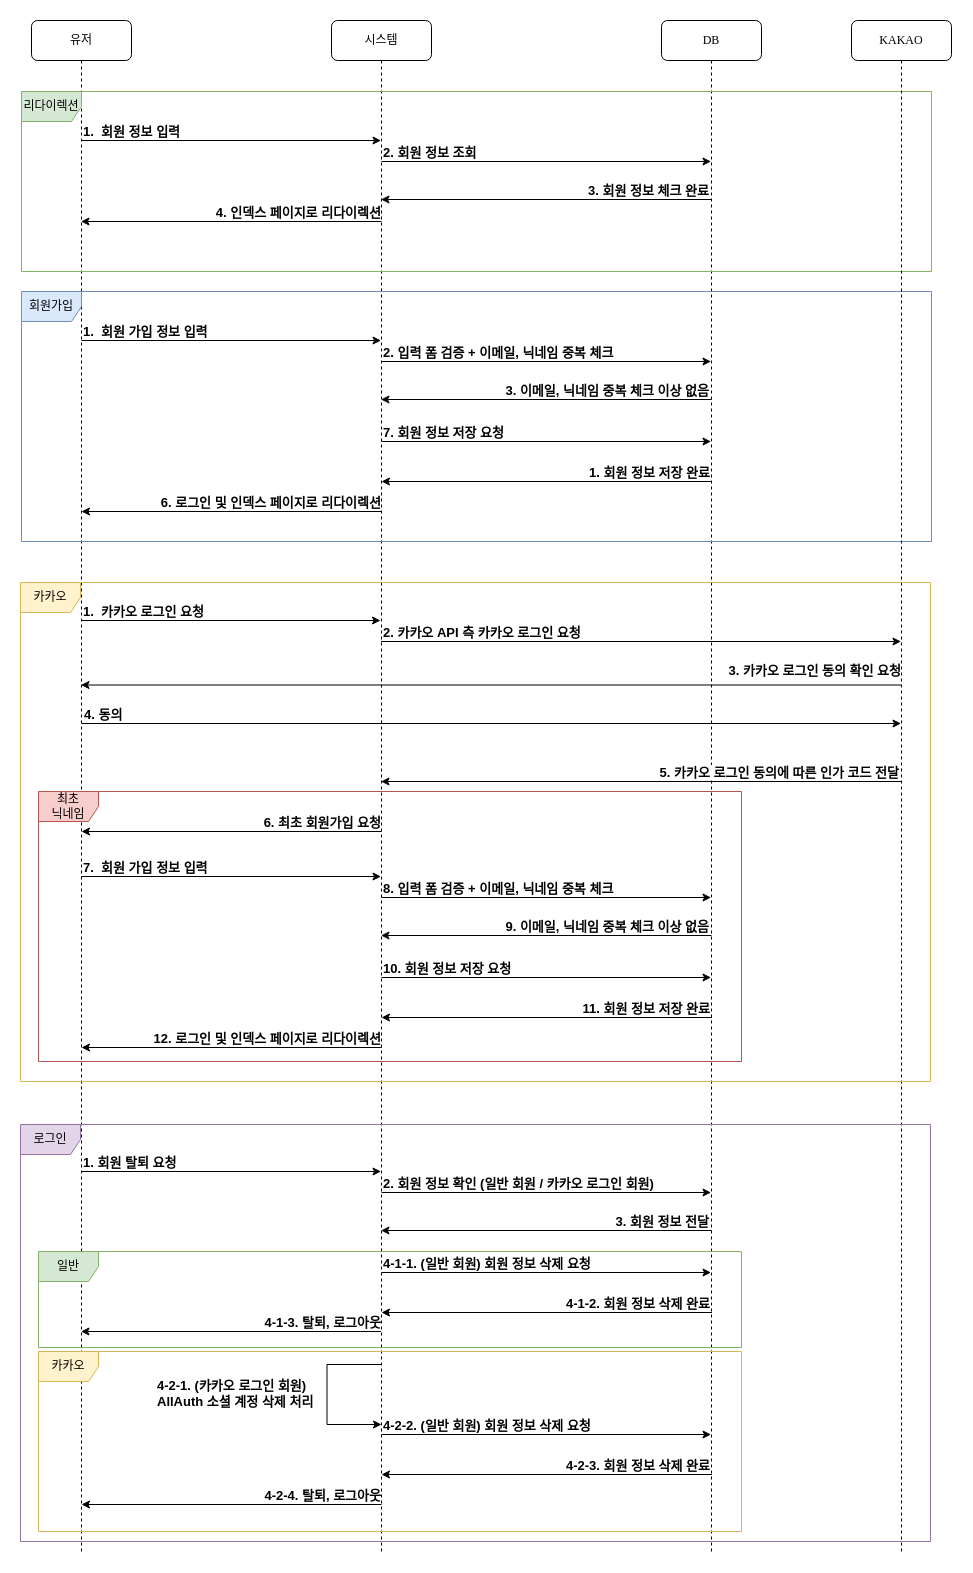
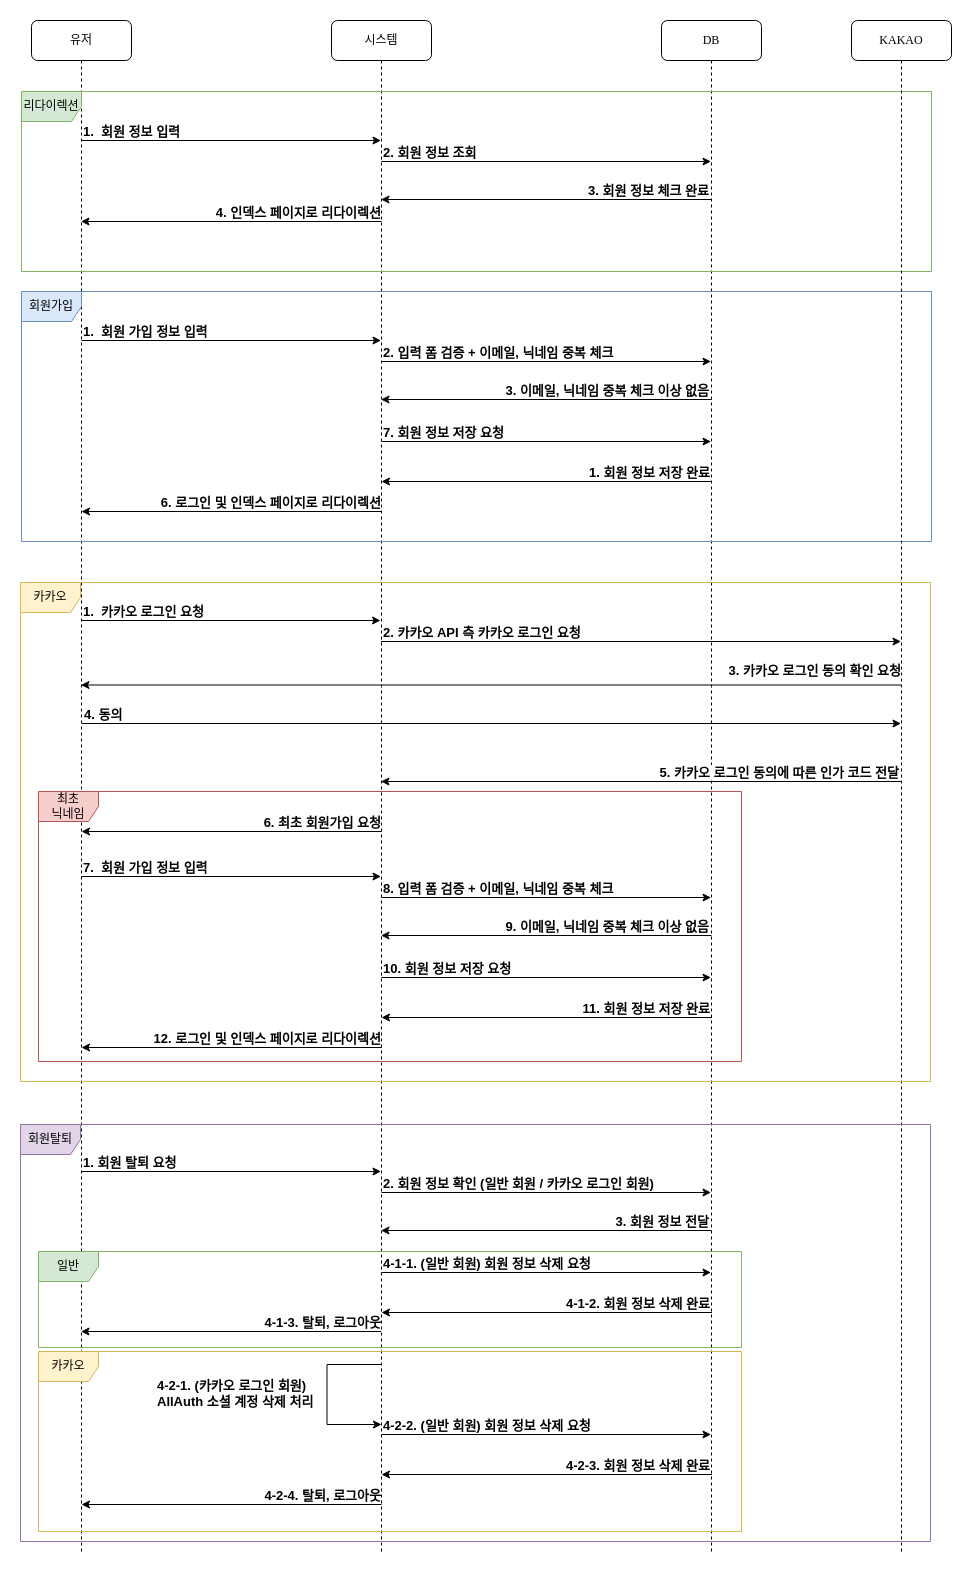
(51, 1140) -> (51, 1140)
